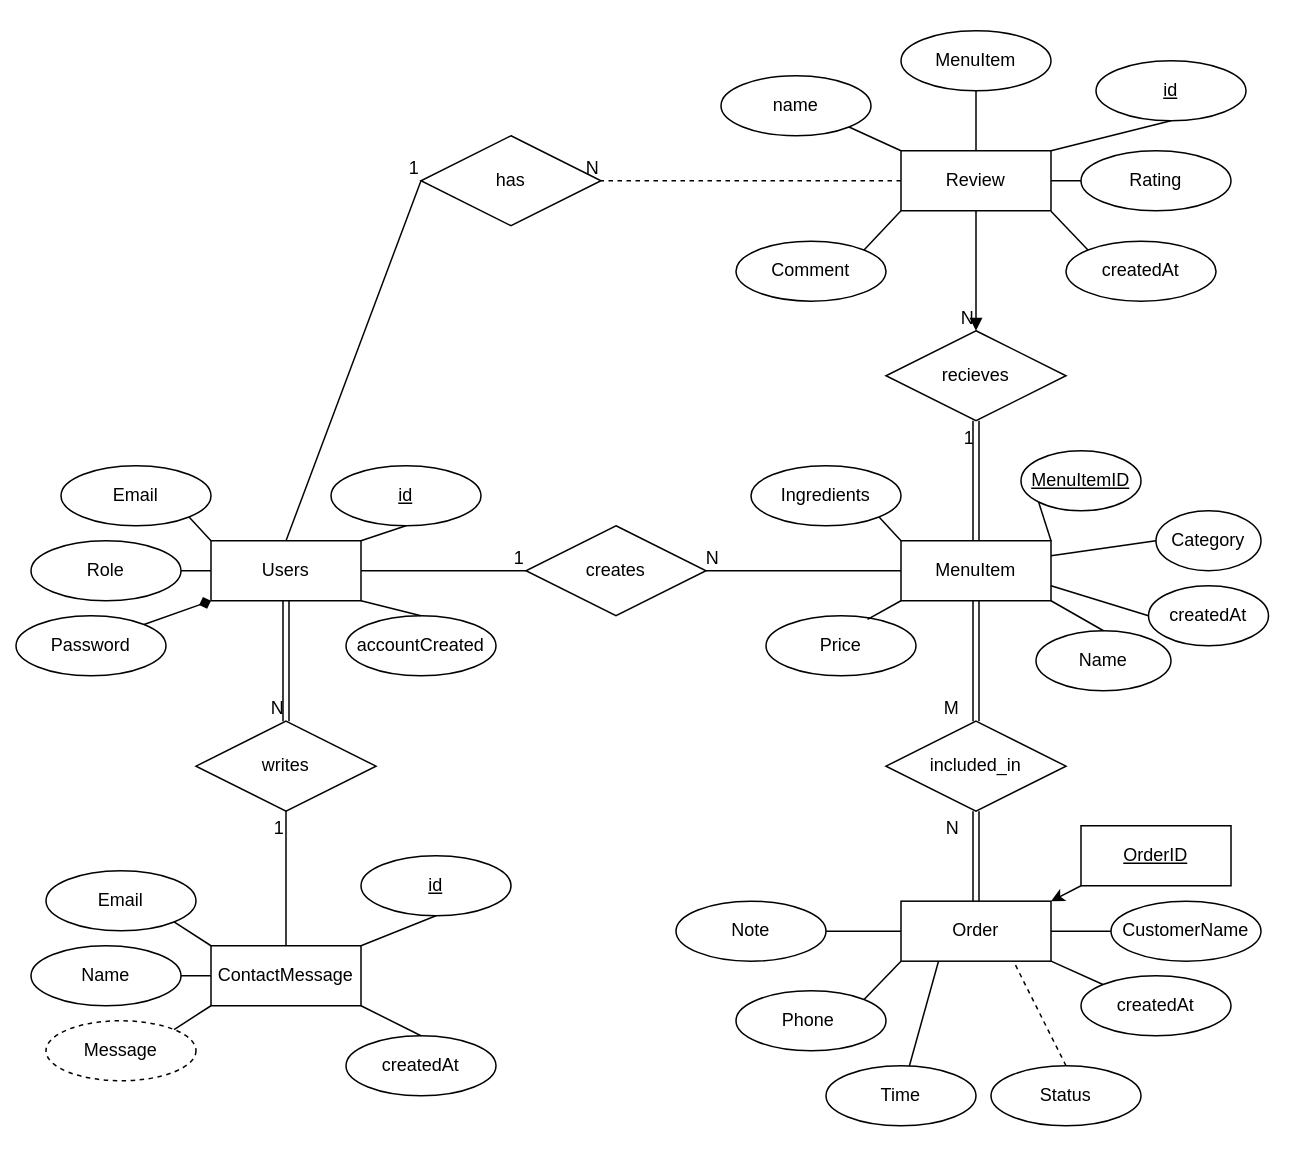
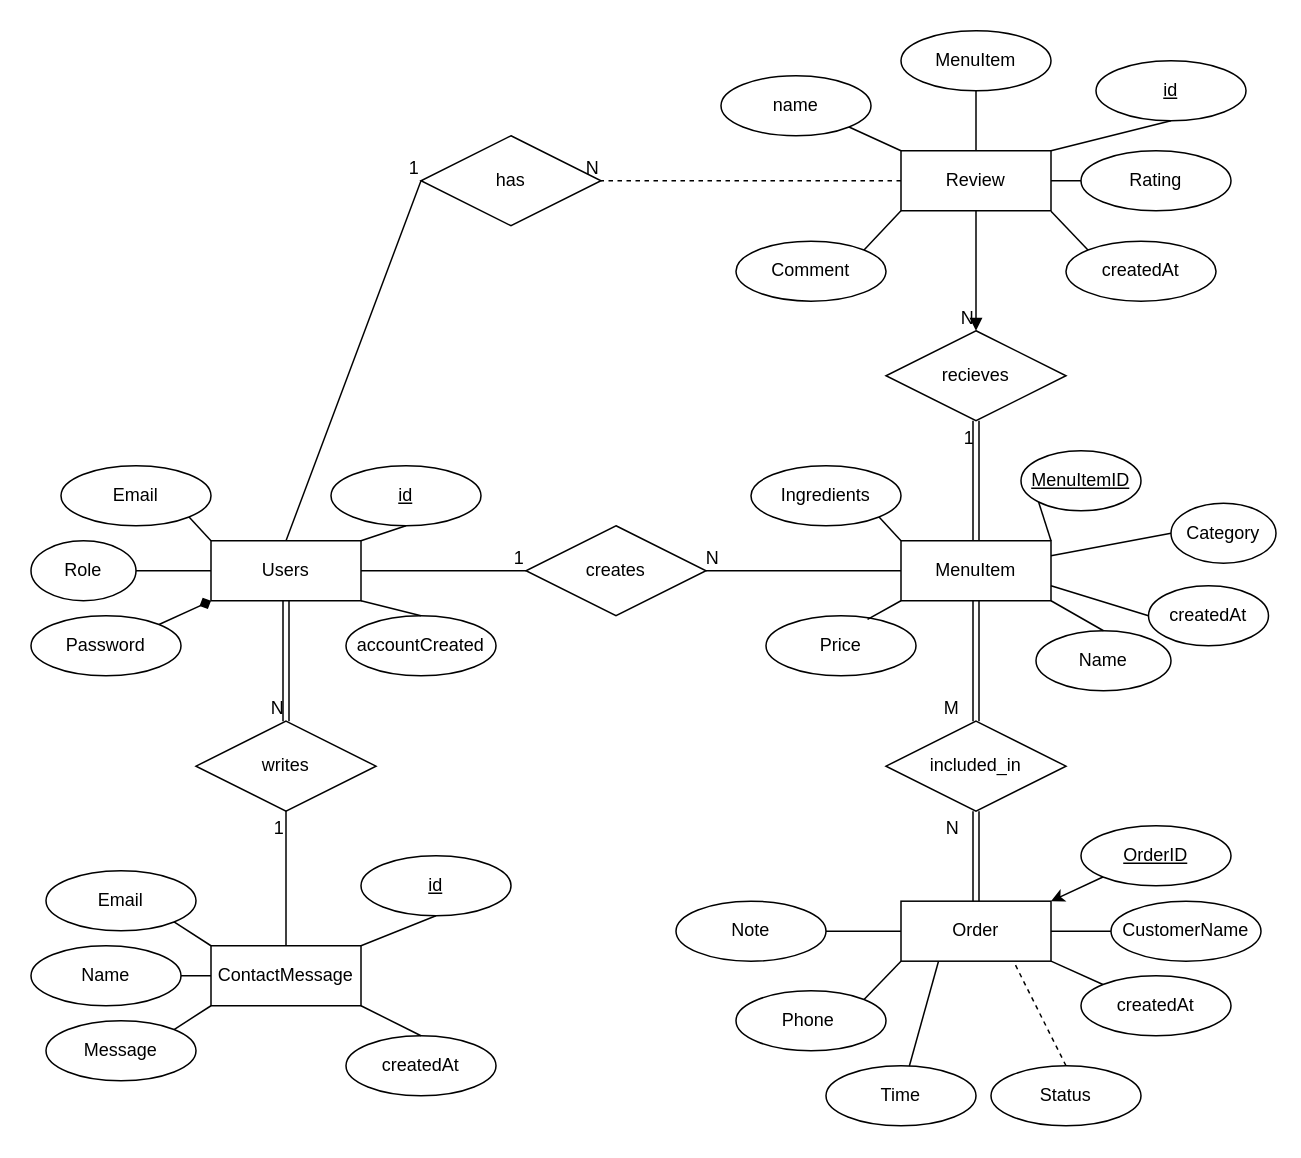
(1208, 541) -> (1223, 533)
(106, 571) -> (83, 571)
(91, 646) -> (106, 646)
(1156, 856) -> (1156, 856)
(121, 1051) -> (121, 1051)
